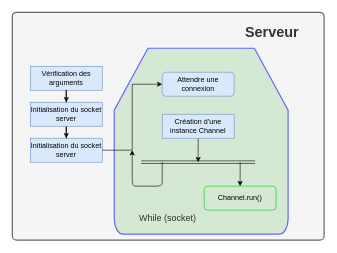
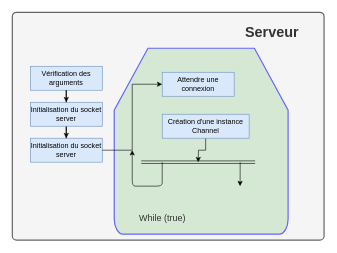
(198, 84) -> (198, 84)
(198, 126) -> (206, 126)
(240, 198) -> none
(141, 228) -> (137, 228)
